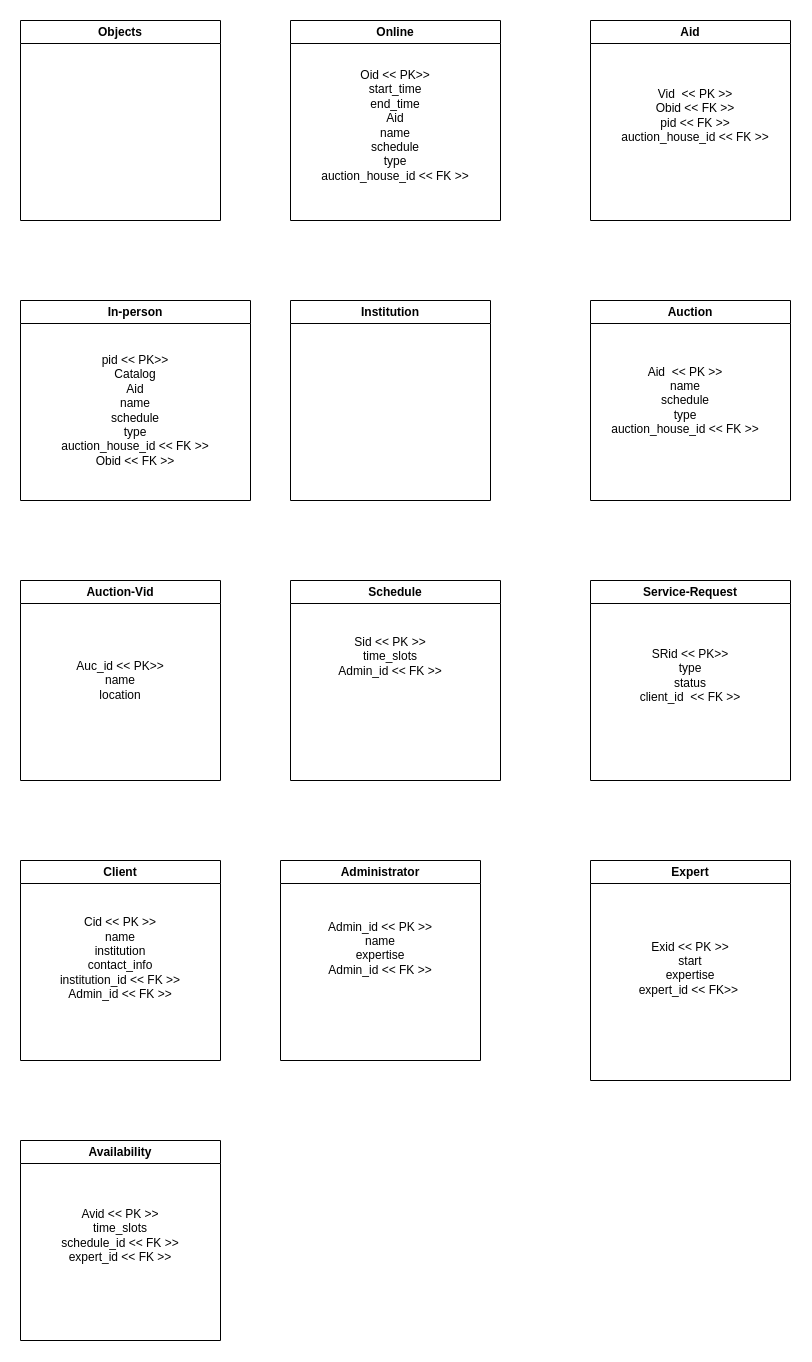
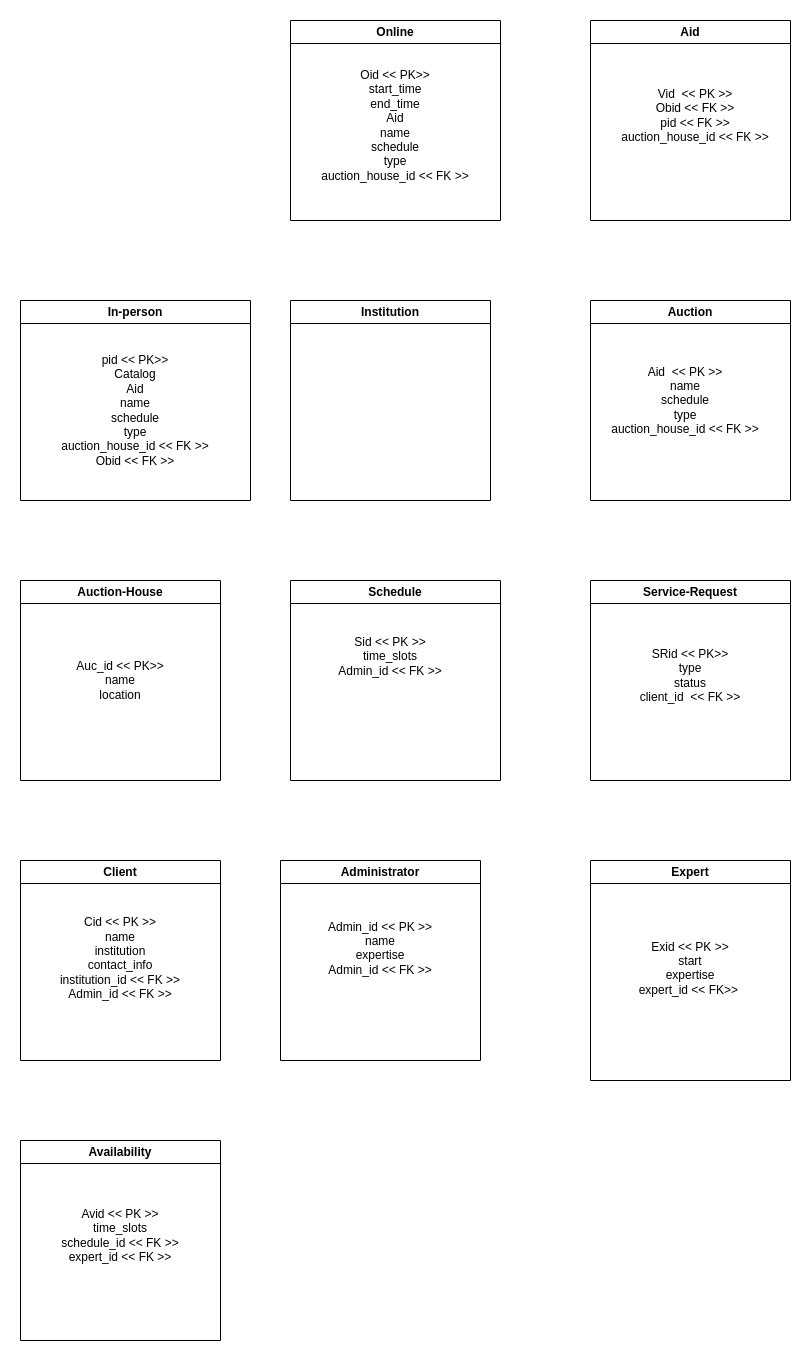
(121, 121) -> none
(121, 593) -> (121, 593)
